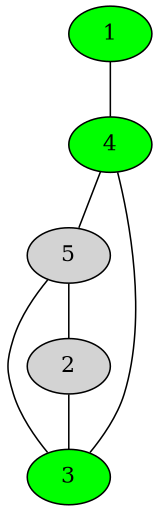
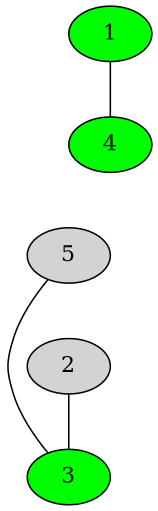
(90, 200) -> none
(69, 311) -> none
(135, 317) -> none
